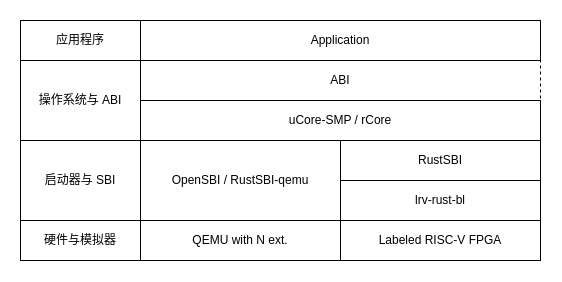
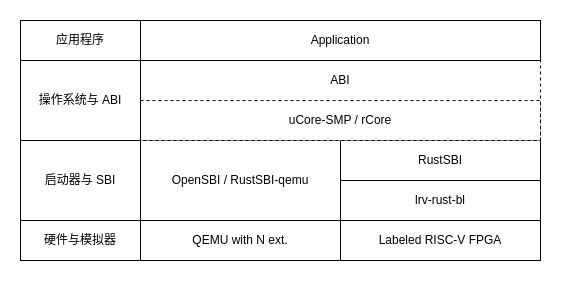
(341, 121) -> (341, 121)
